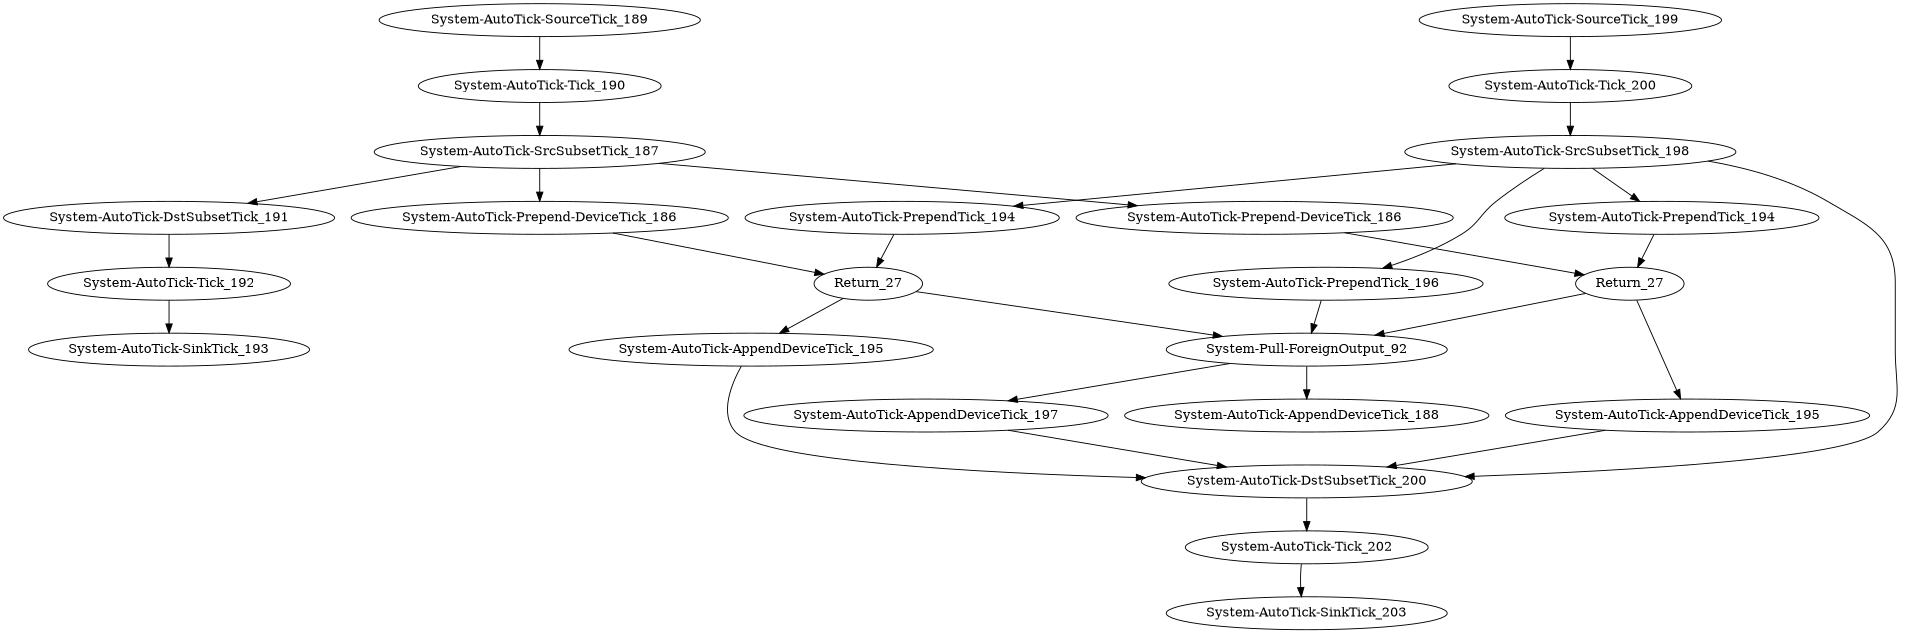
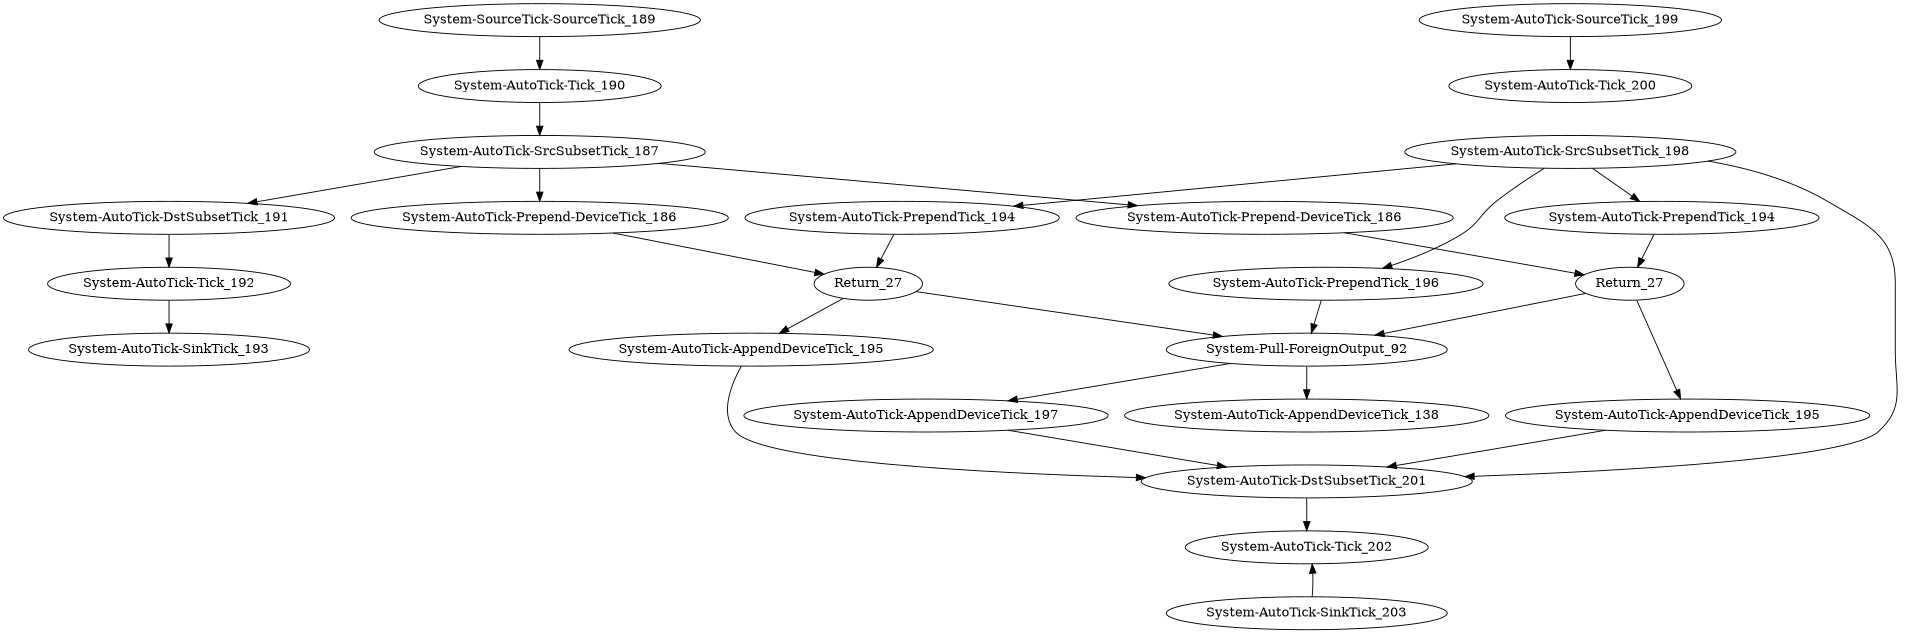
(540, 20) -> (540, 20)
(1570, 114) -> none
(1307, 416) -> (1307, 416)
(1307, 481) -> (1307, 481)
(1301, 576) -> (1313, 585)
